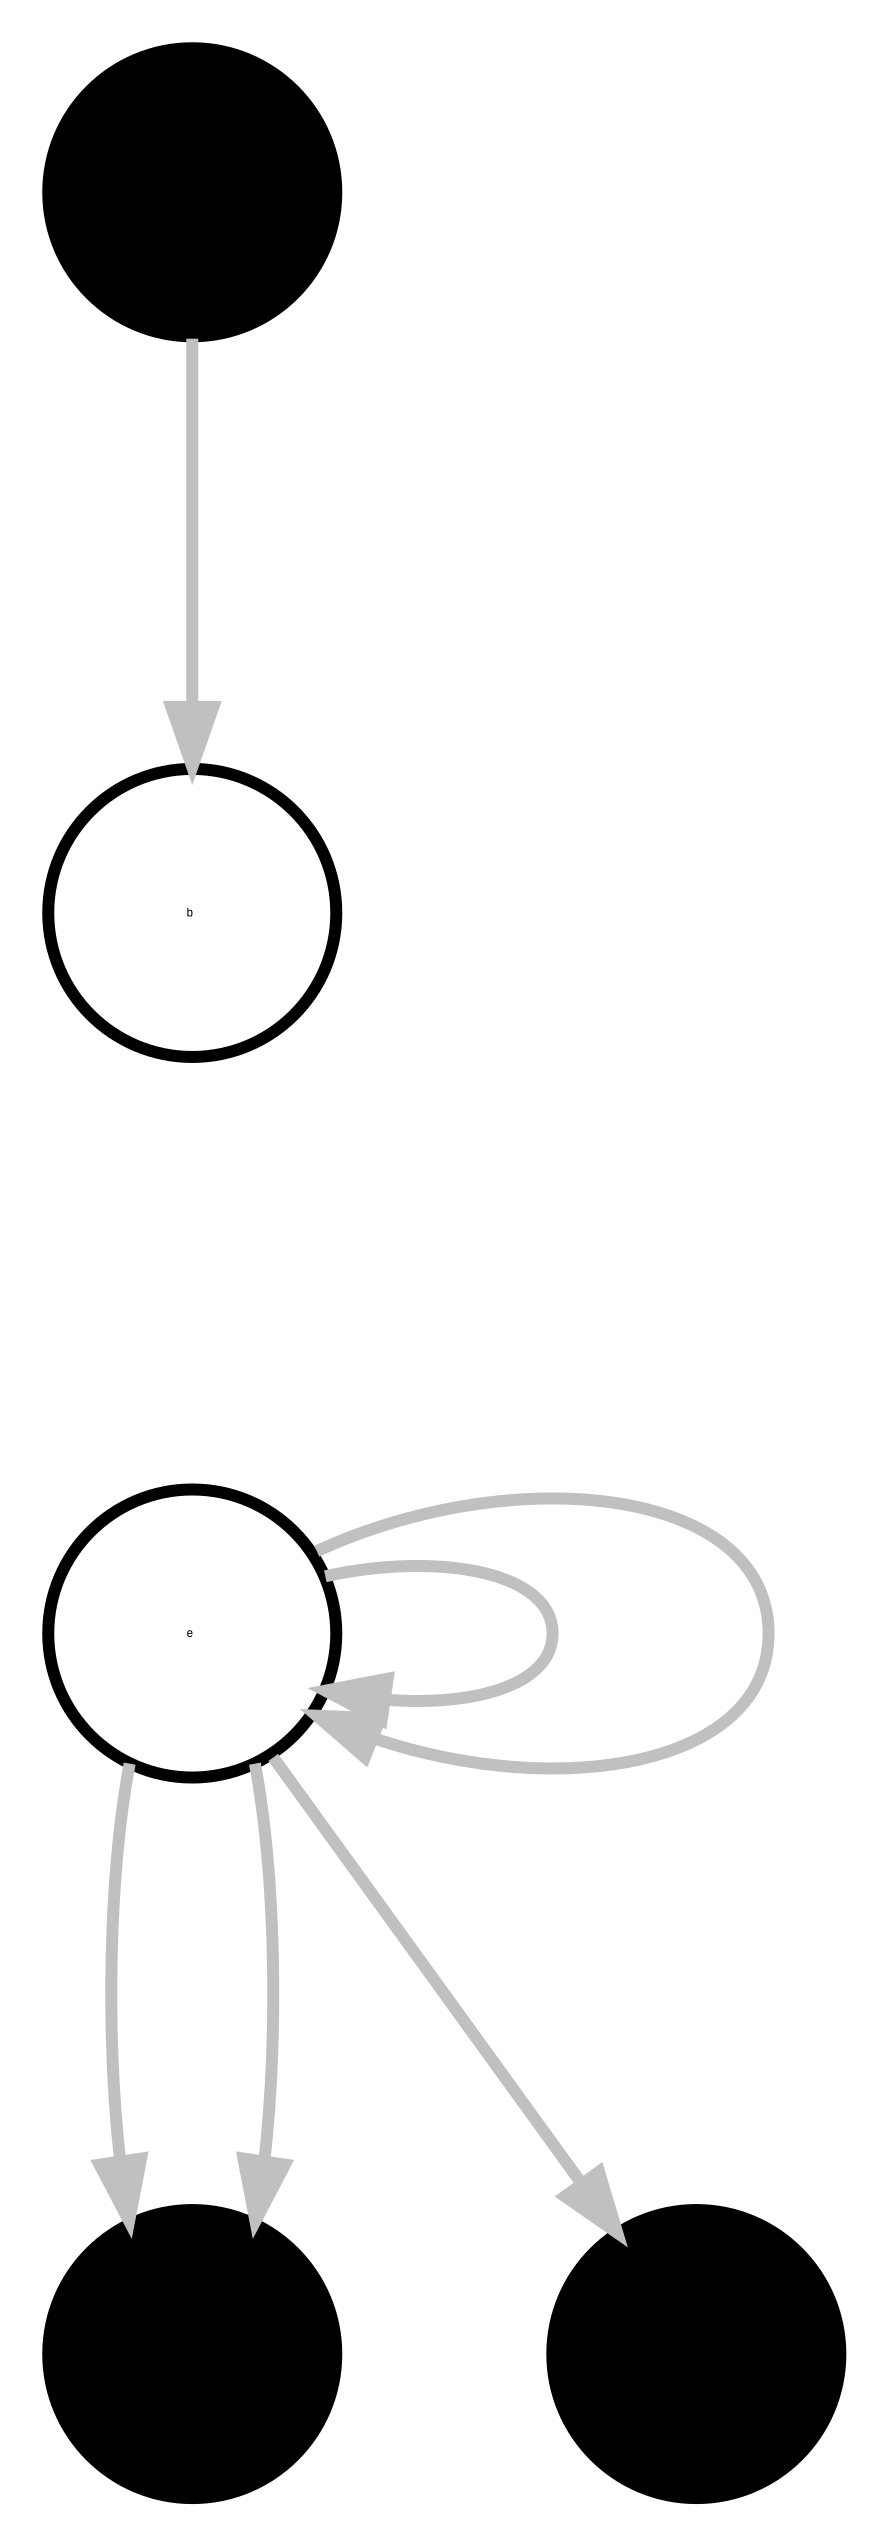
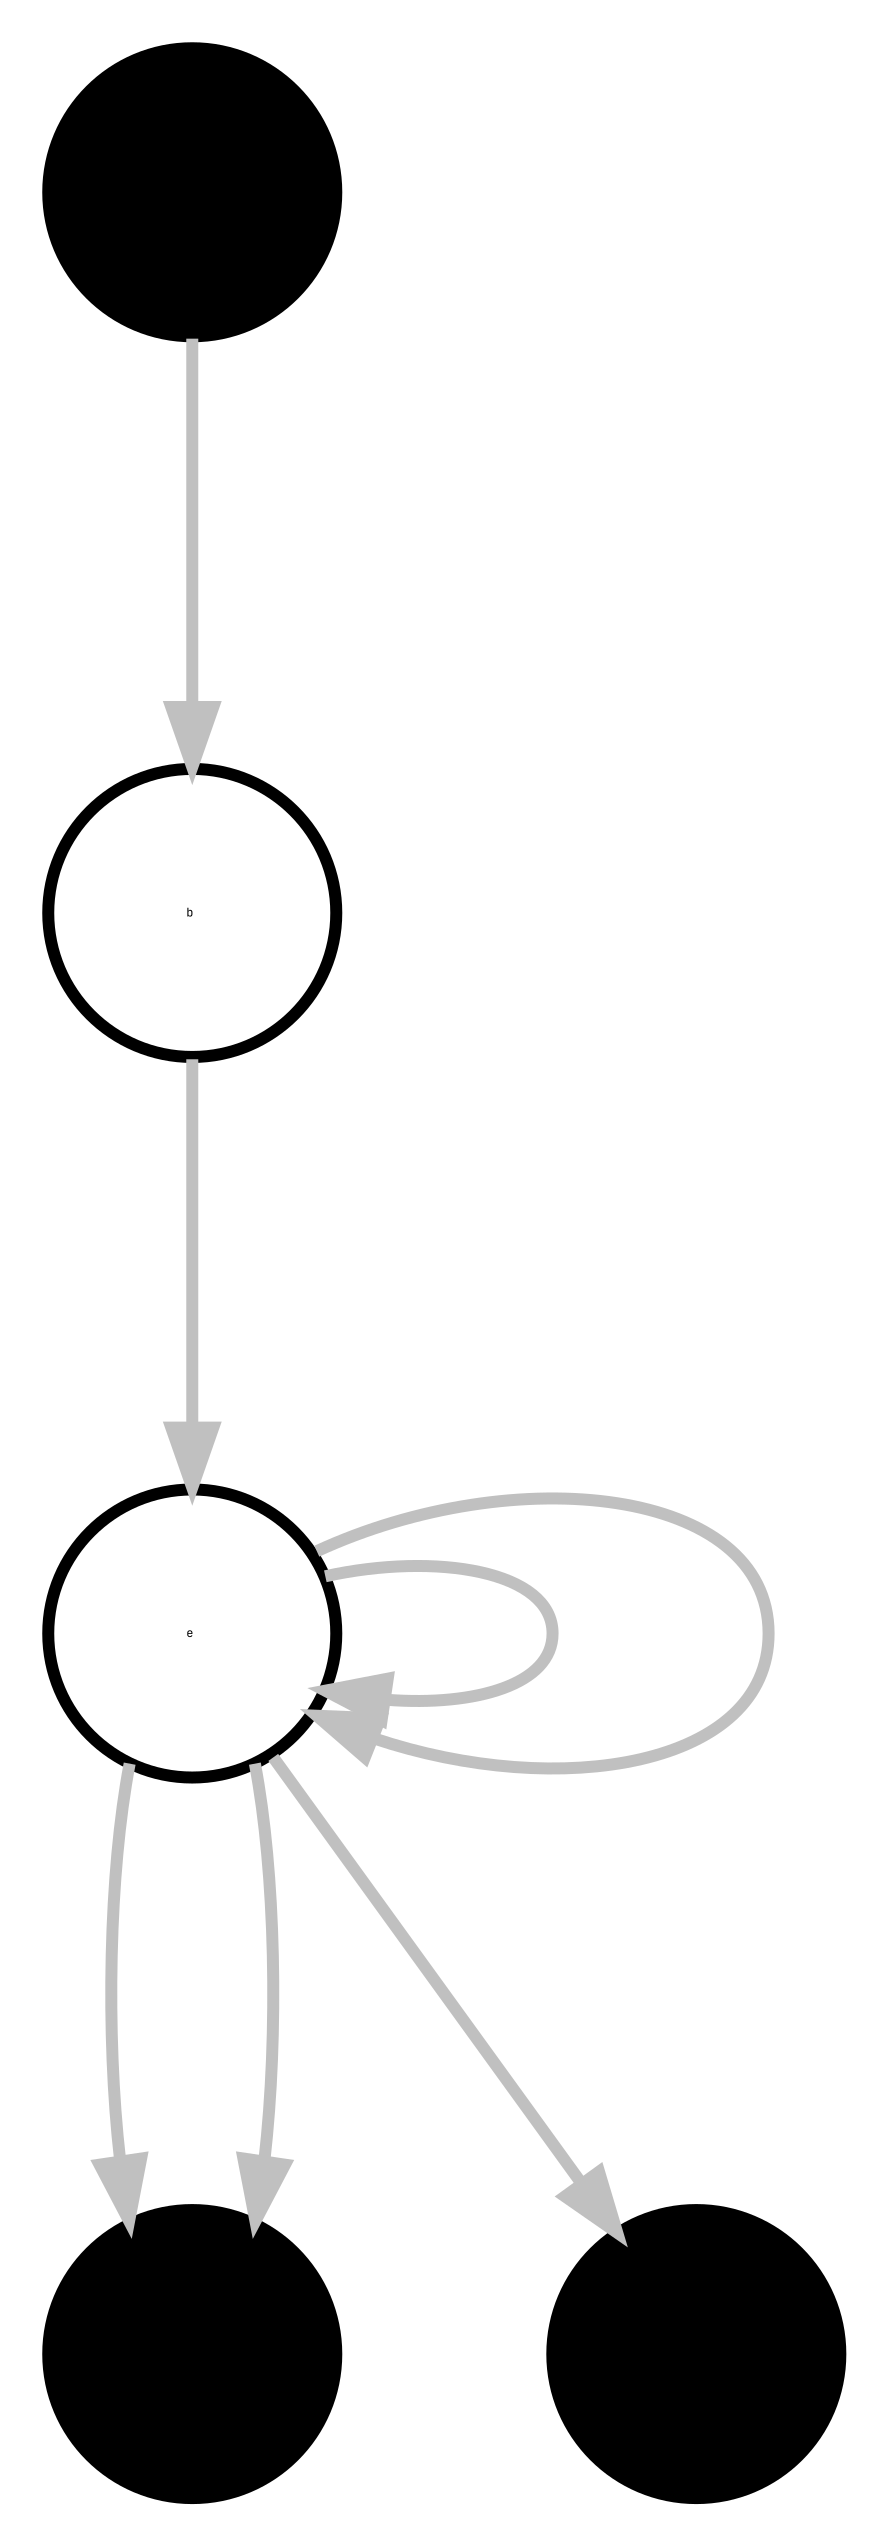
none -> (192, 1243)
